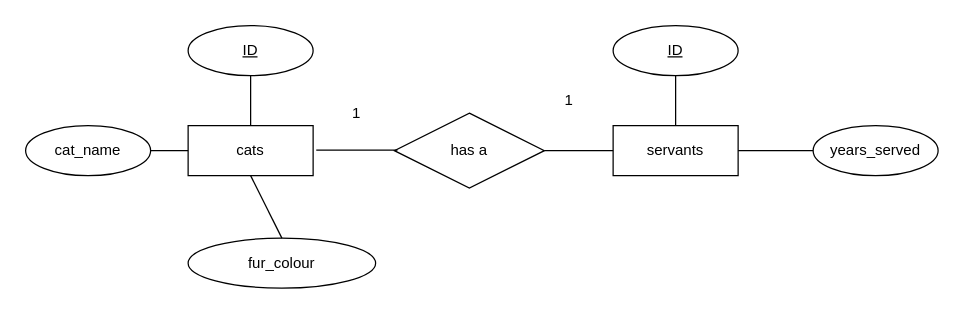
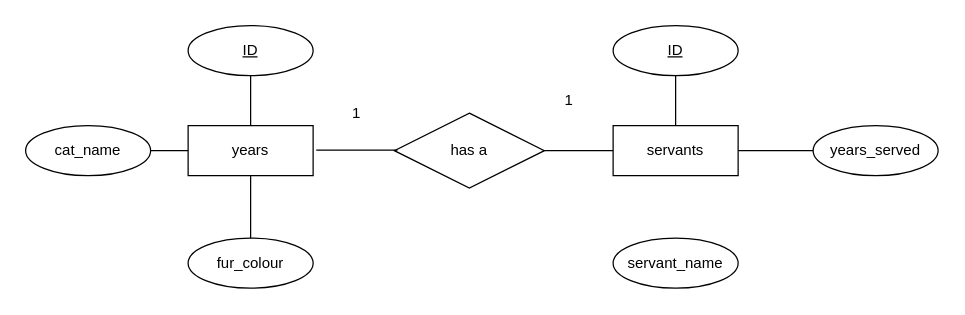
(251, 151) -> (251, 151)
(282, 263) -> (251, 263)
none -> (676, 263)
